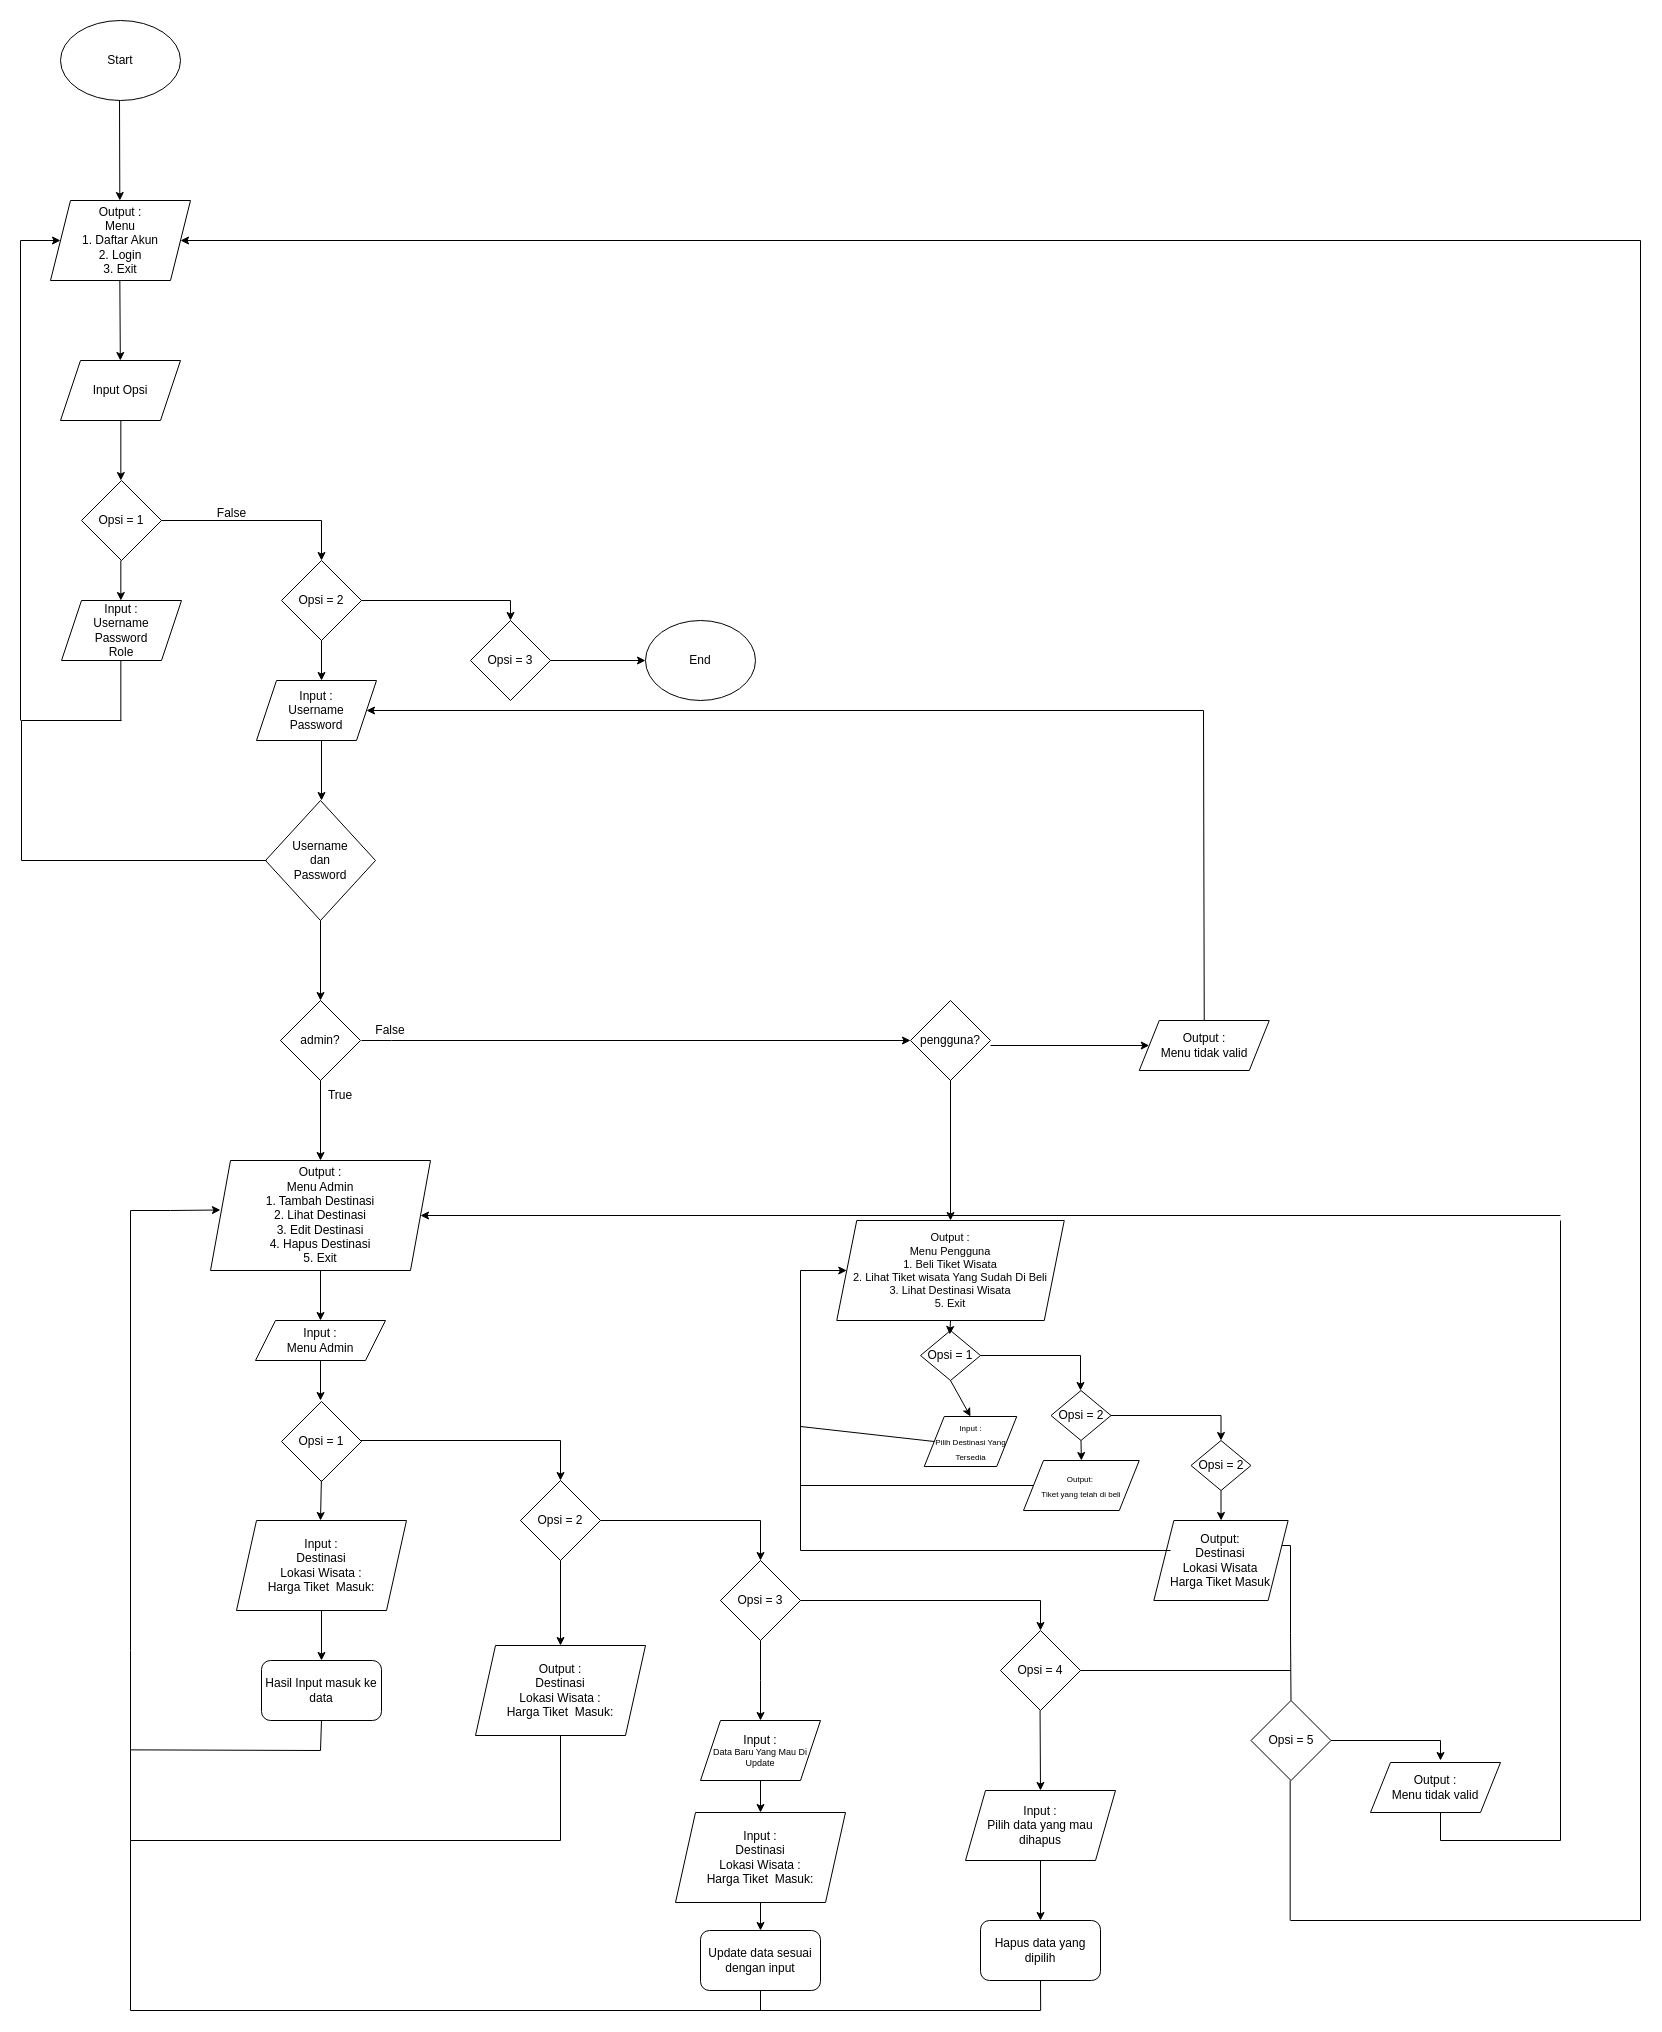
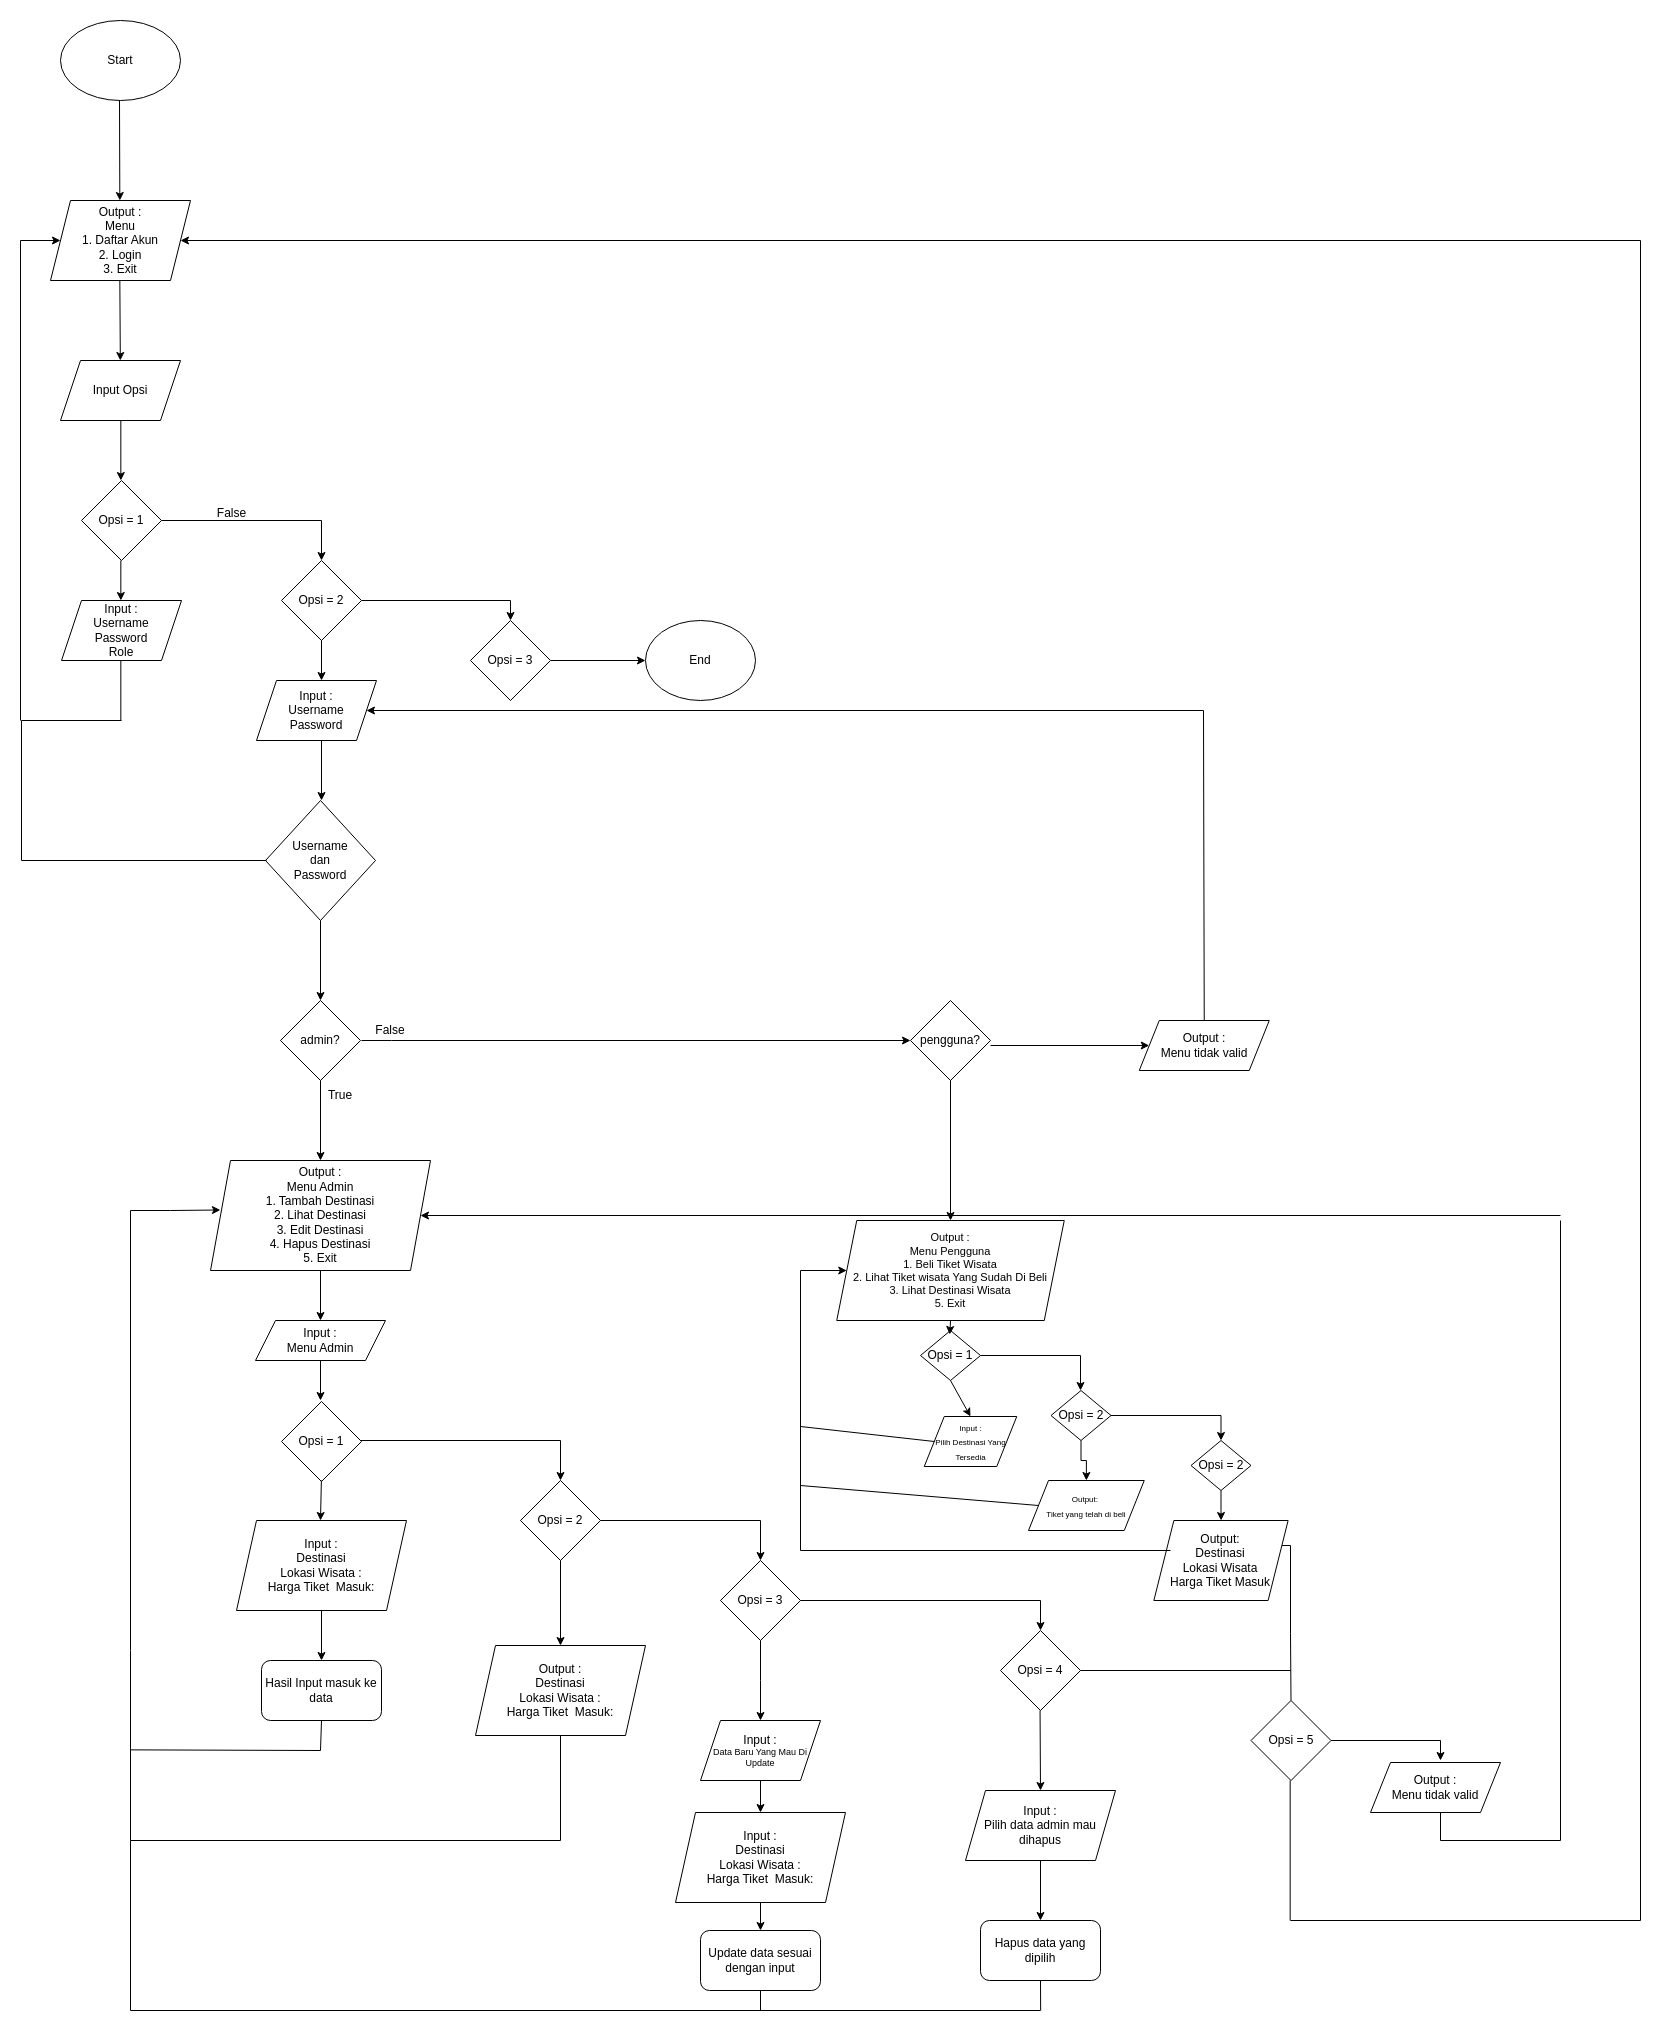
(1081, 1486) -> (1086, 1506)
(1041, 1826) -> (1041, 1826)
